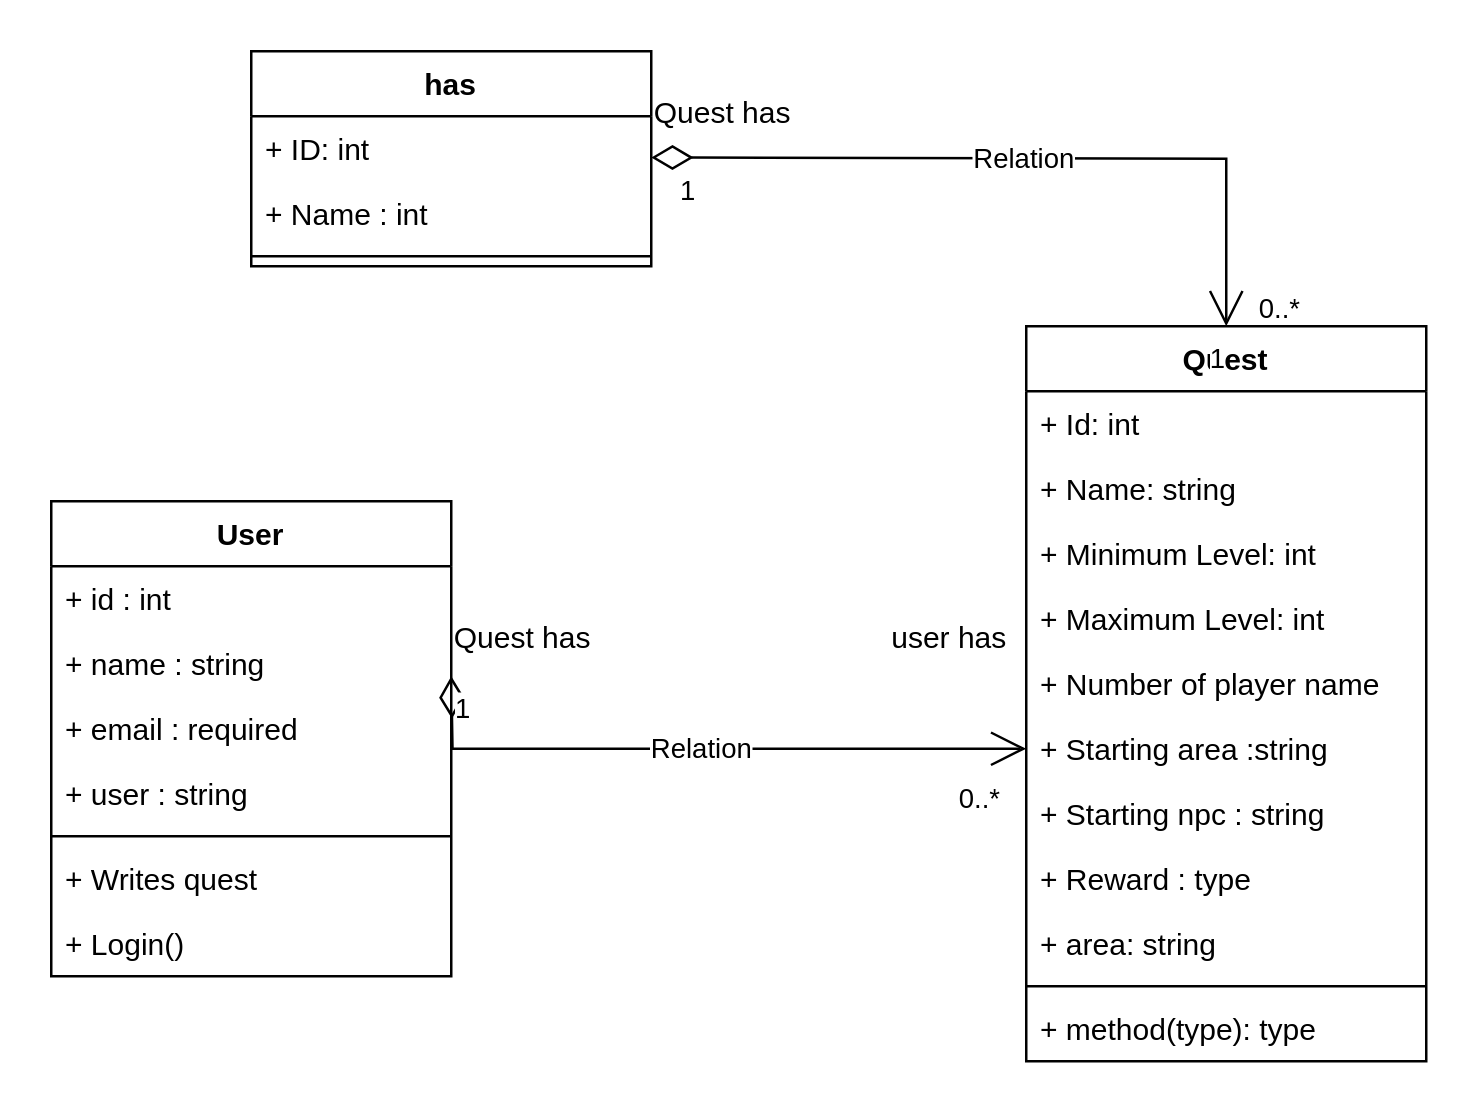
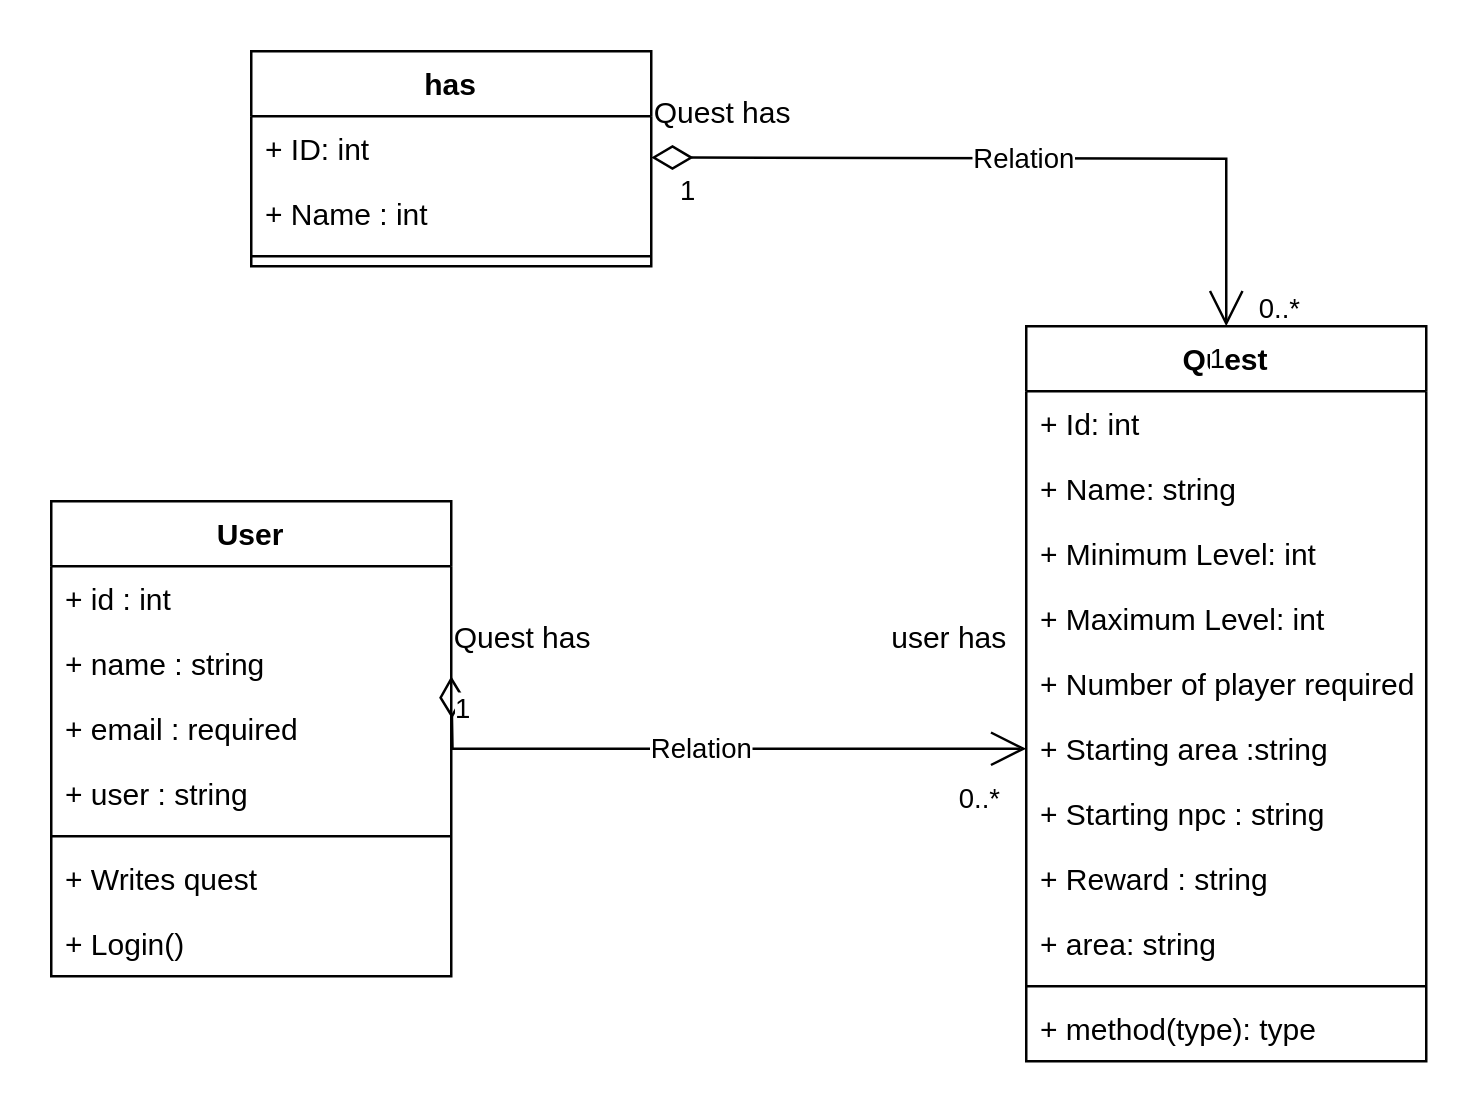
(1214, 685) -> (1243, 685)
(1150, 880) -> (1163, 880)
